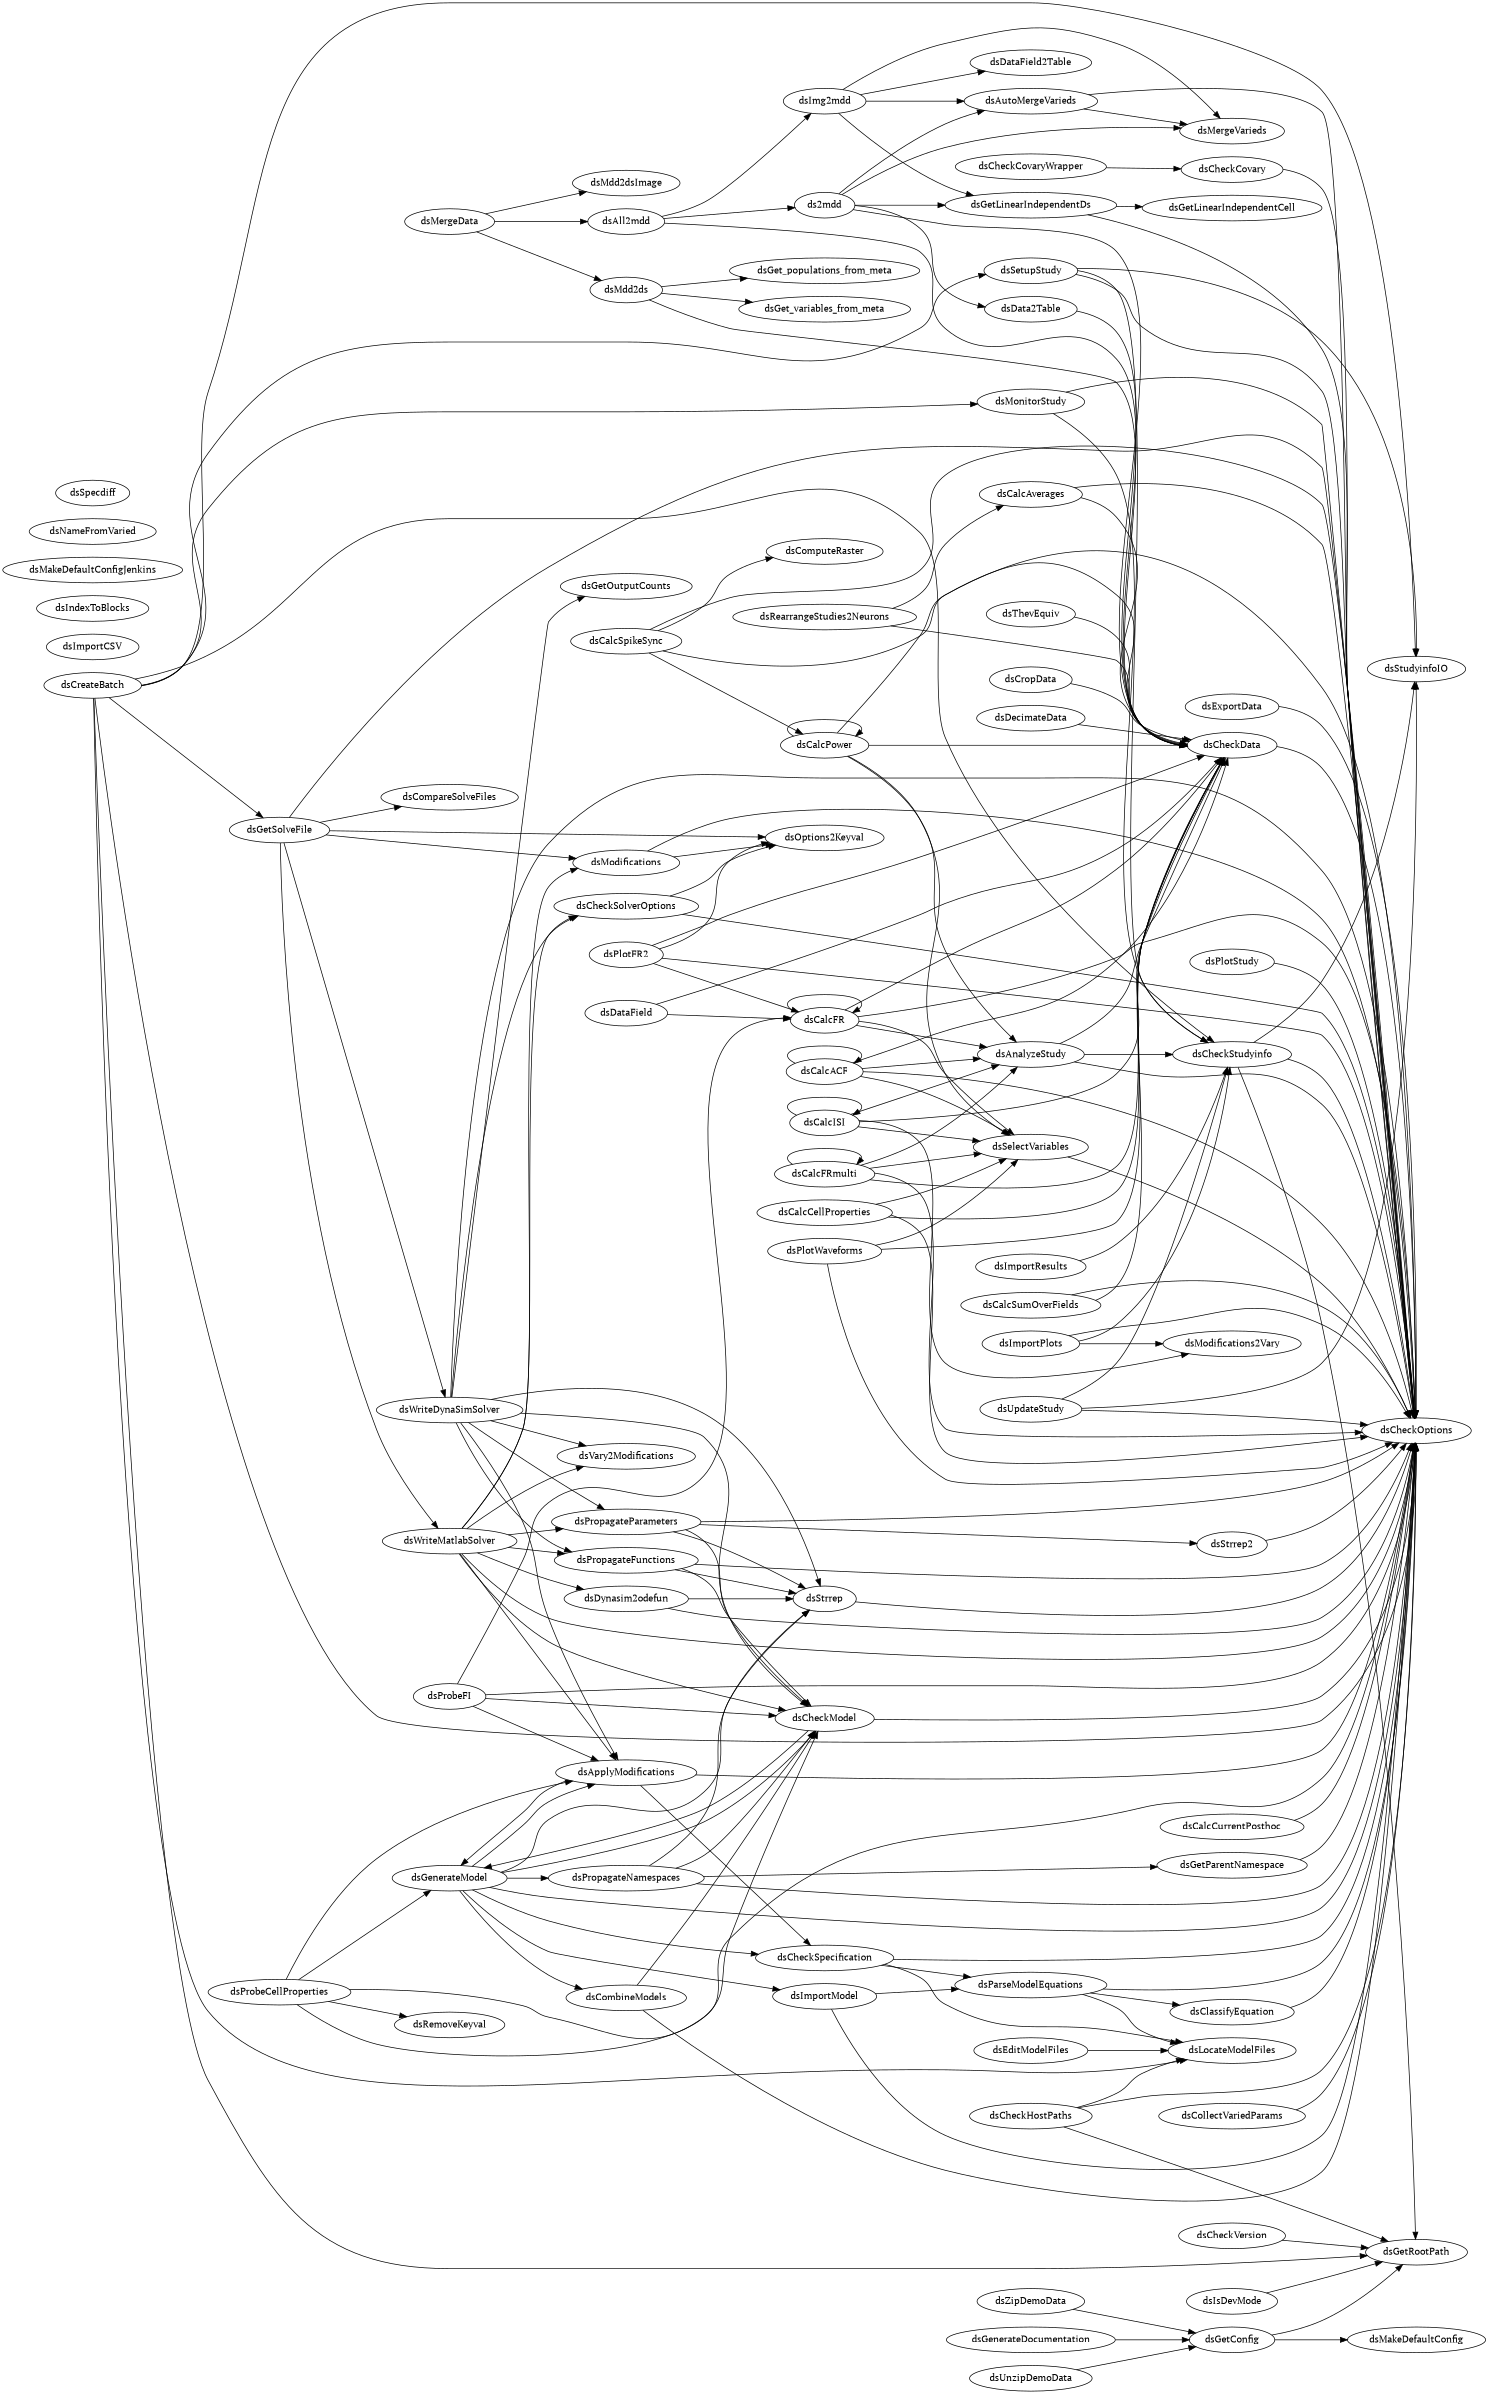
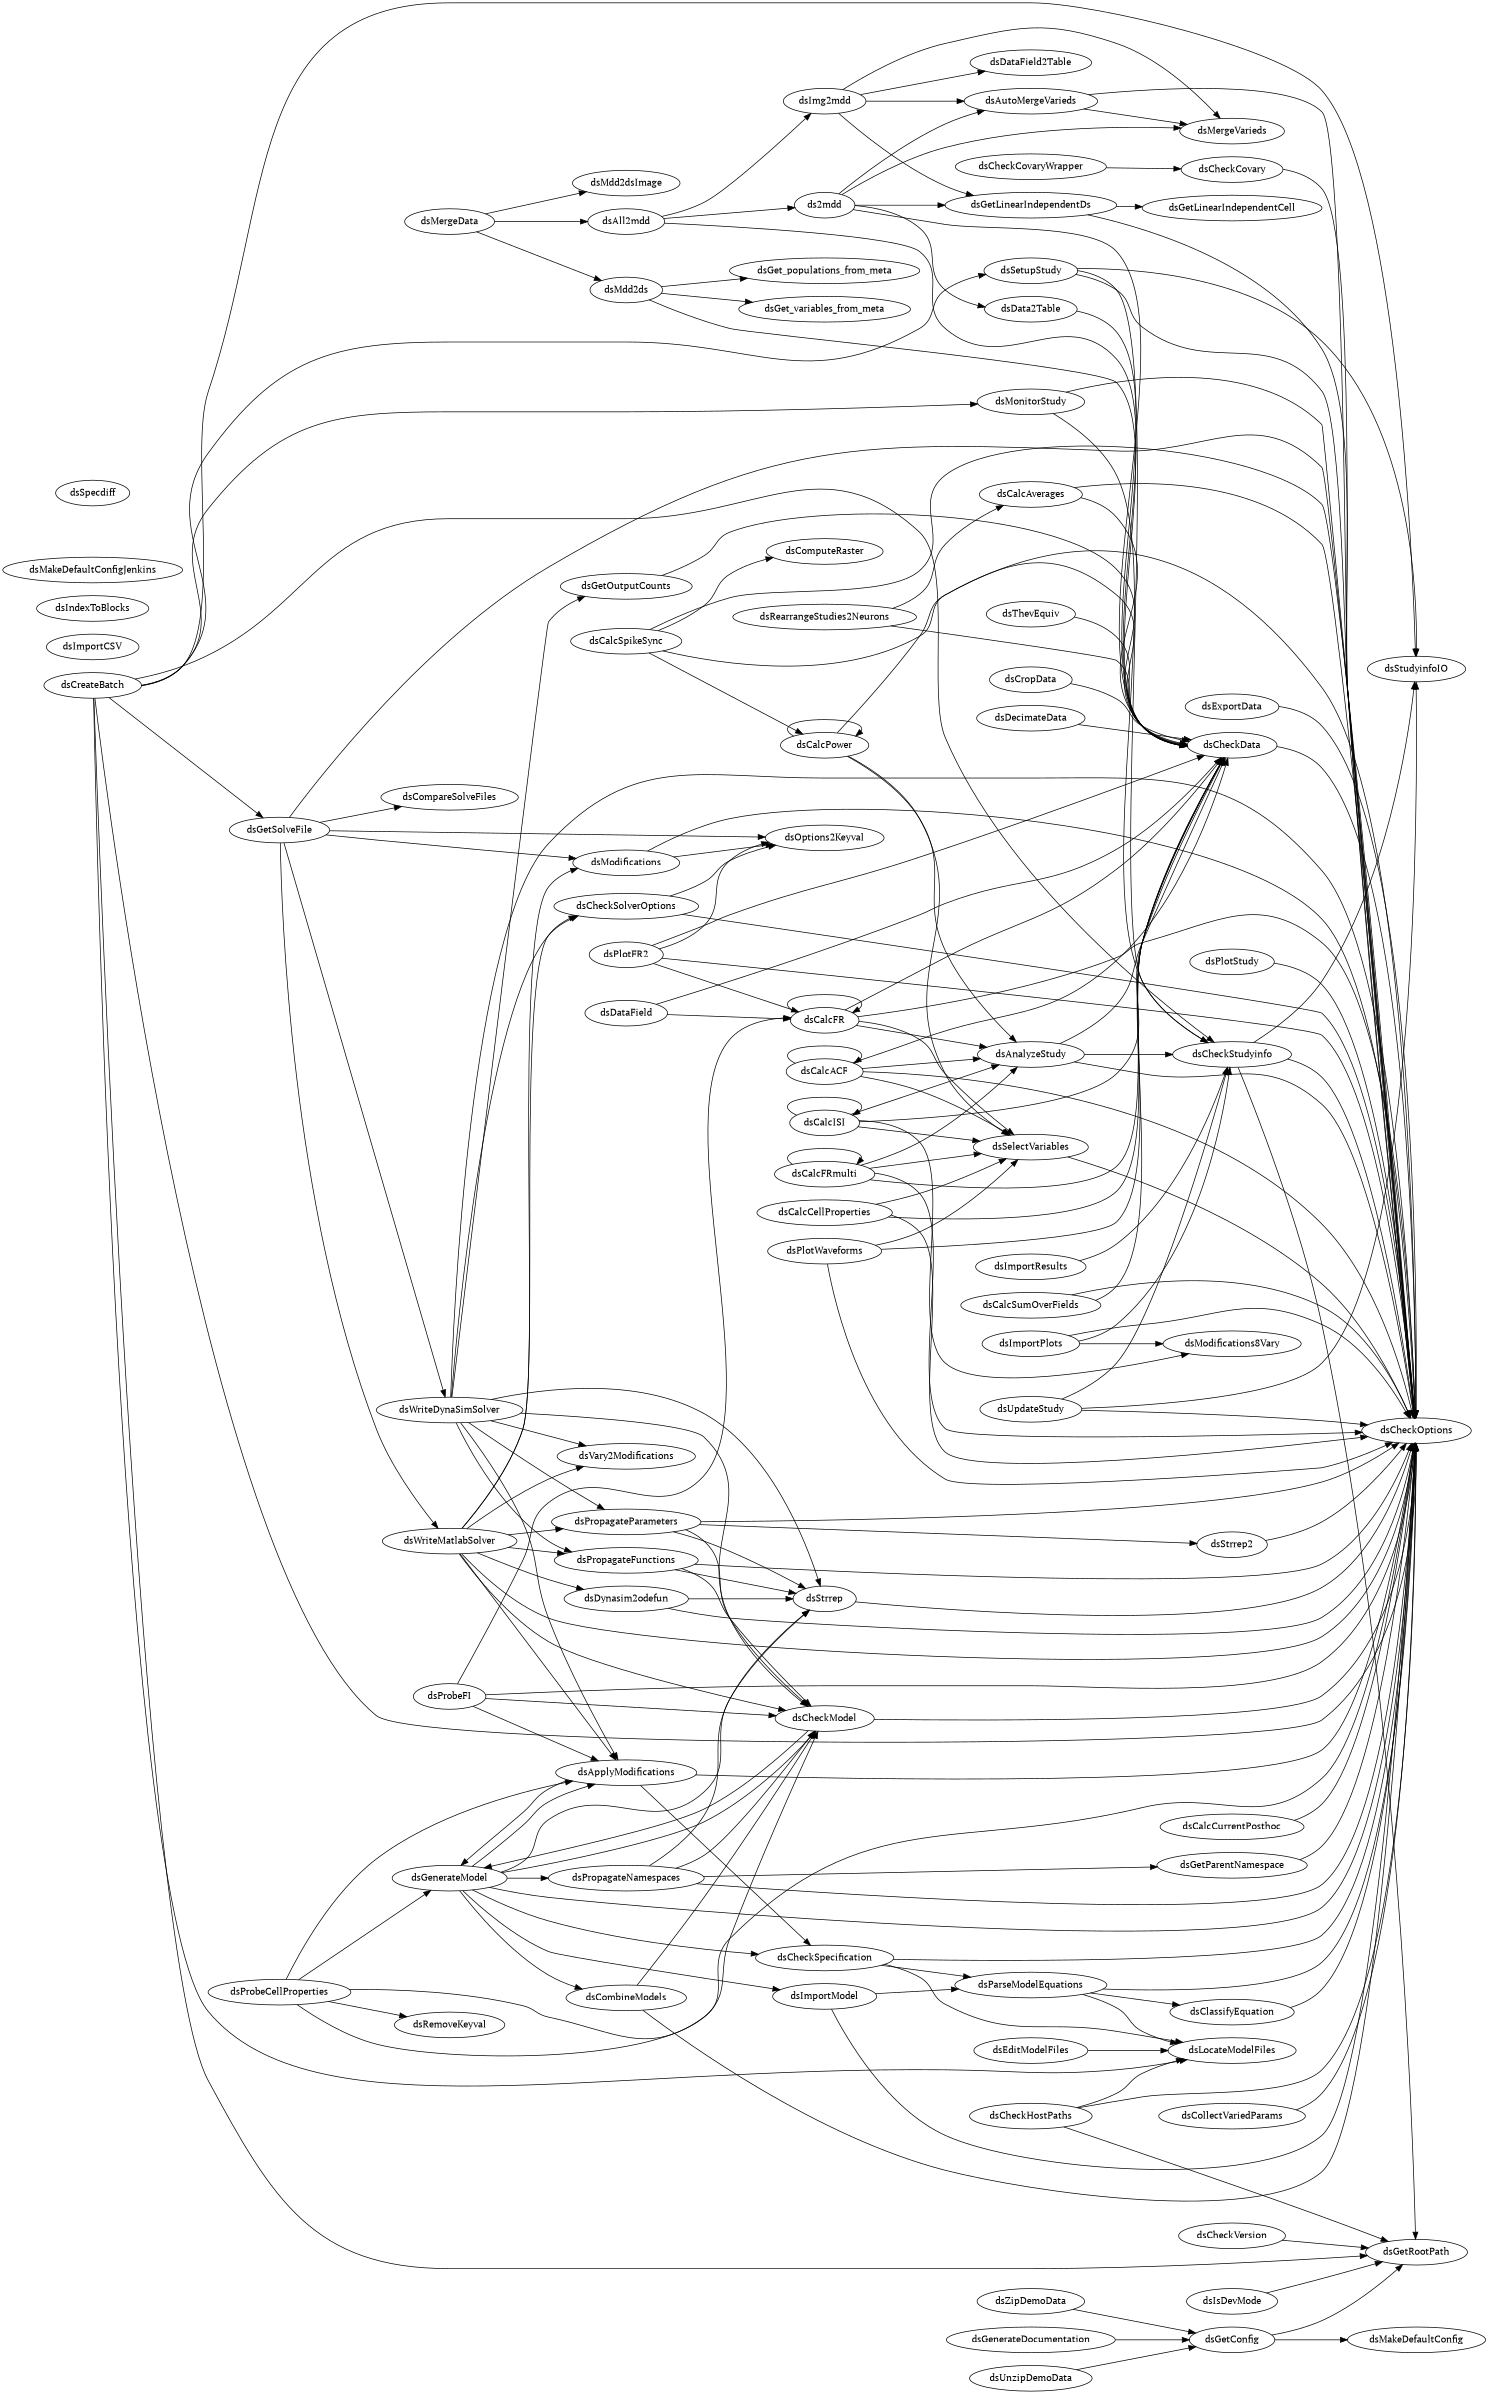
(93, 532) -> none
(1024, 745) -> (991, 523)
(1232, 1344) -> (1232, 1344)
